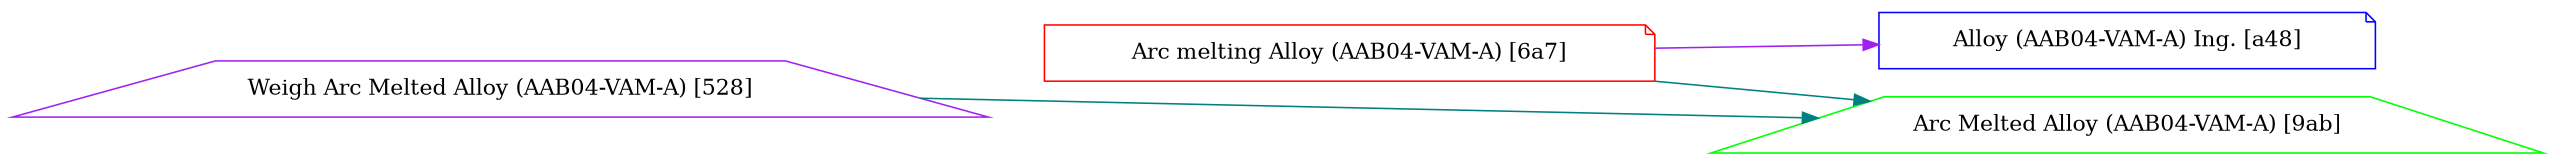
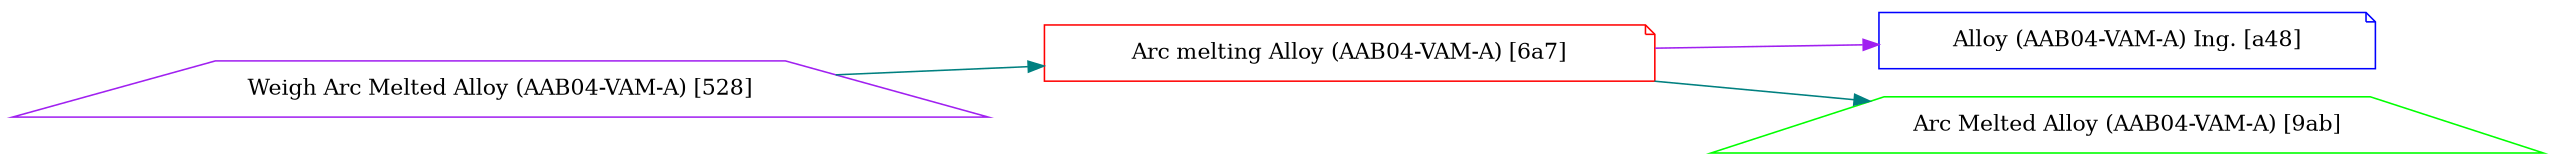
(1361, 108) -> (932, 71)
